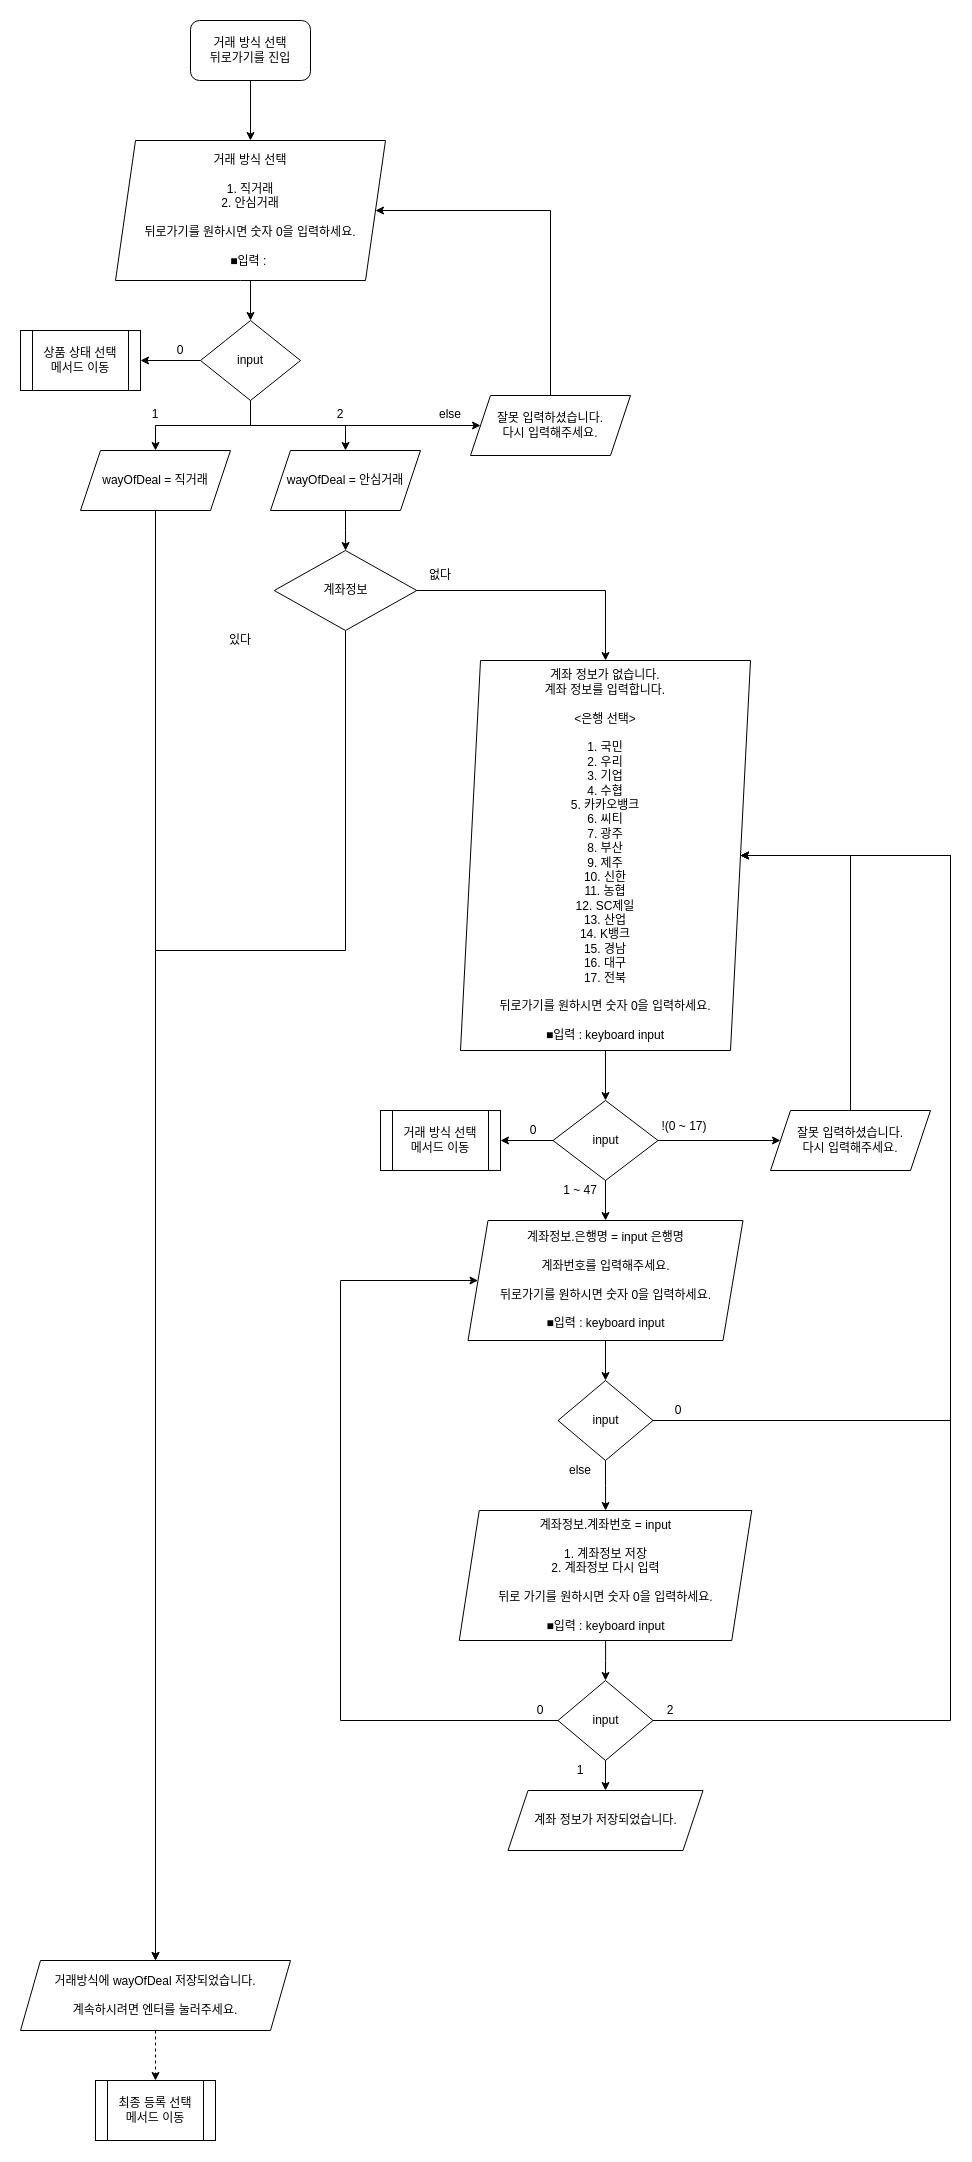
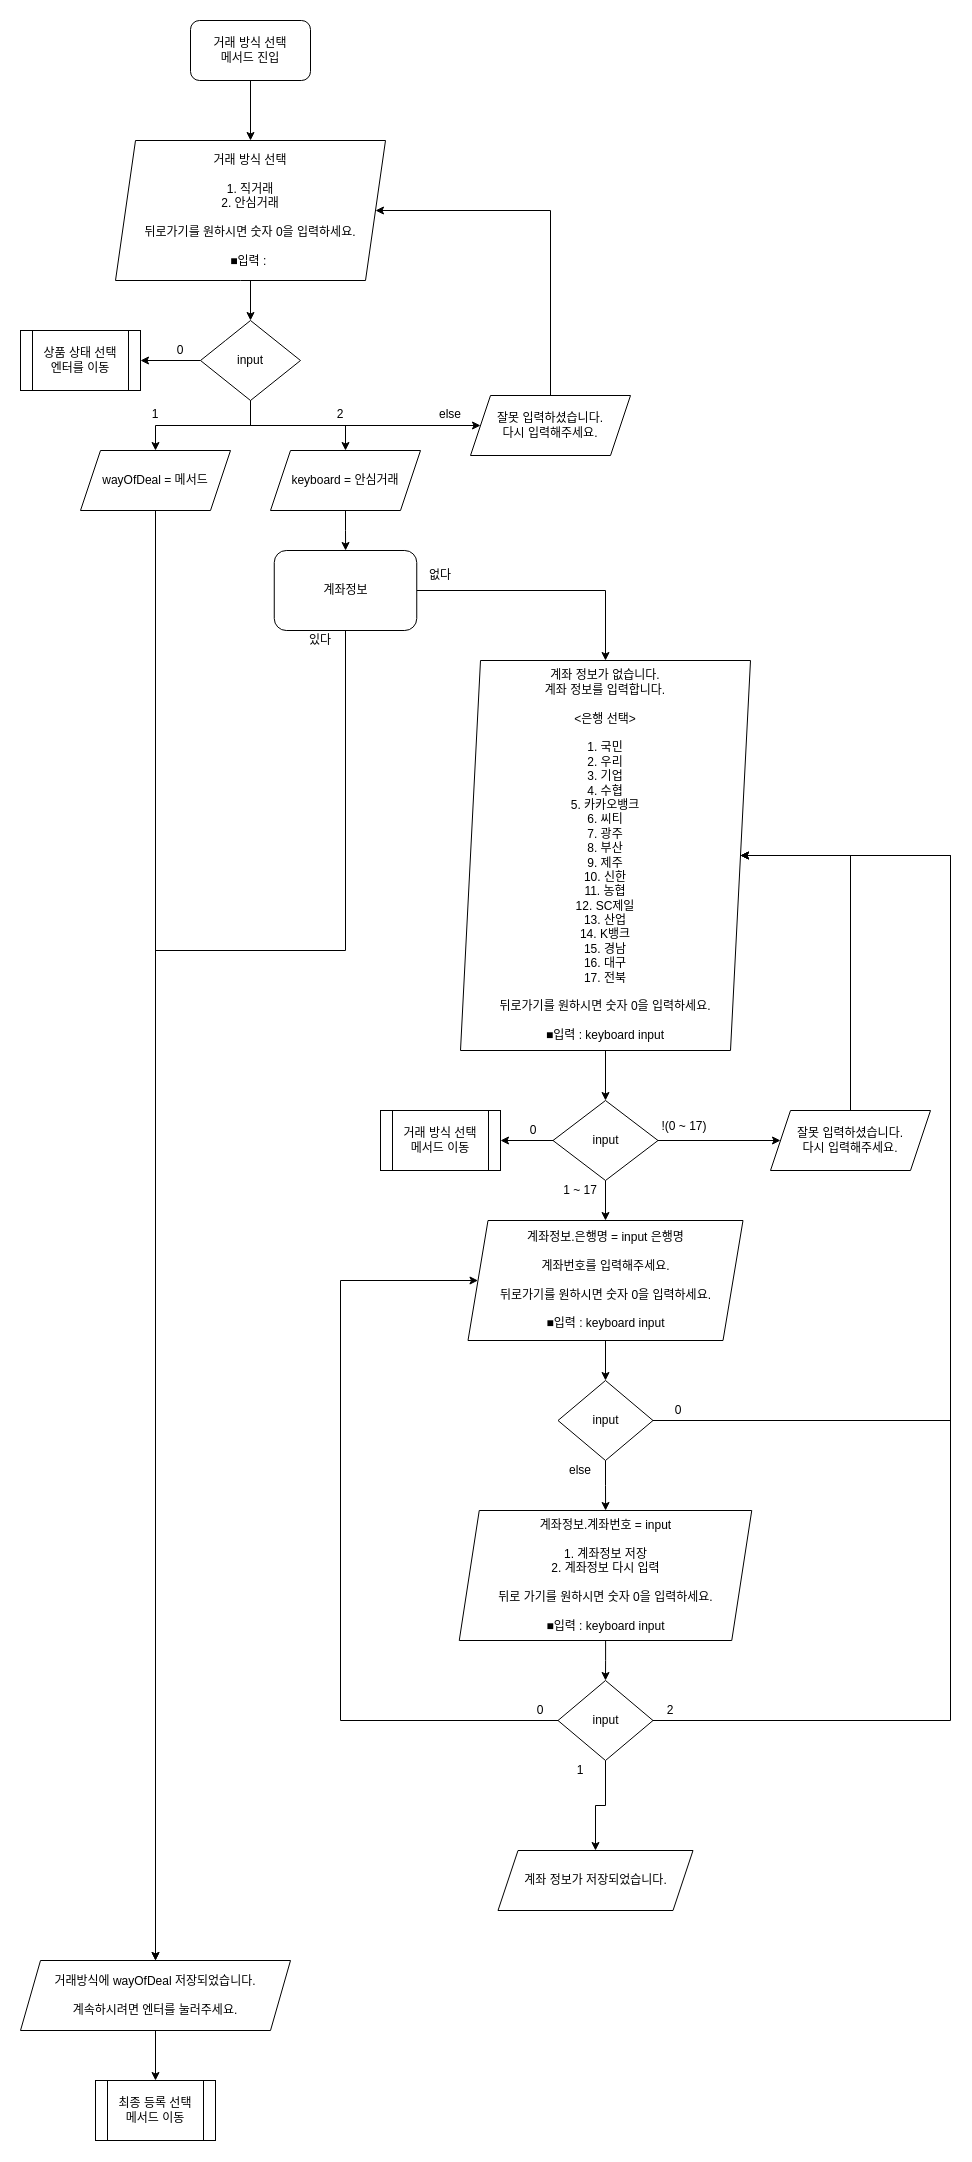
(251, 51) -> (251, 51)
(81, 361) -> (81, 361)
(156, 481) -> (156, 481)
(346, 481) -> (346, 481)
(346, 591) -> (346, 591)
(241, 641) -> (321, 641)
(581, 1191) -> (581, 1191)
(606, 1821) -> (596, 1881)
(156, 2053) -> (156, 2053)
